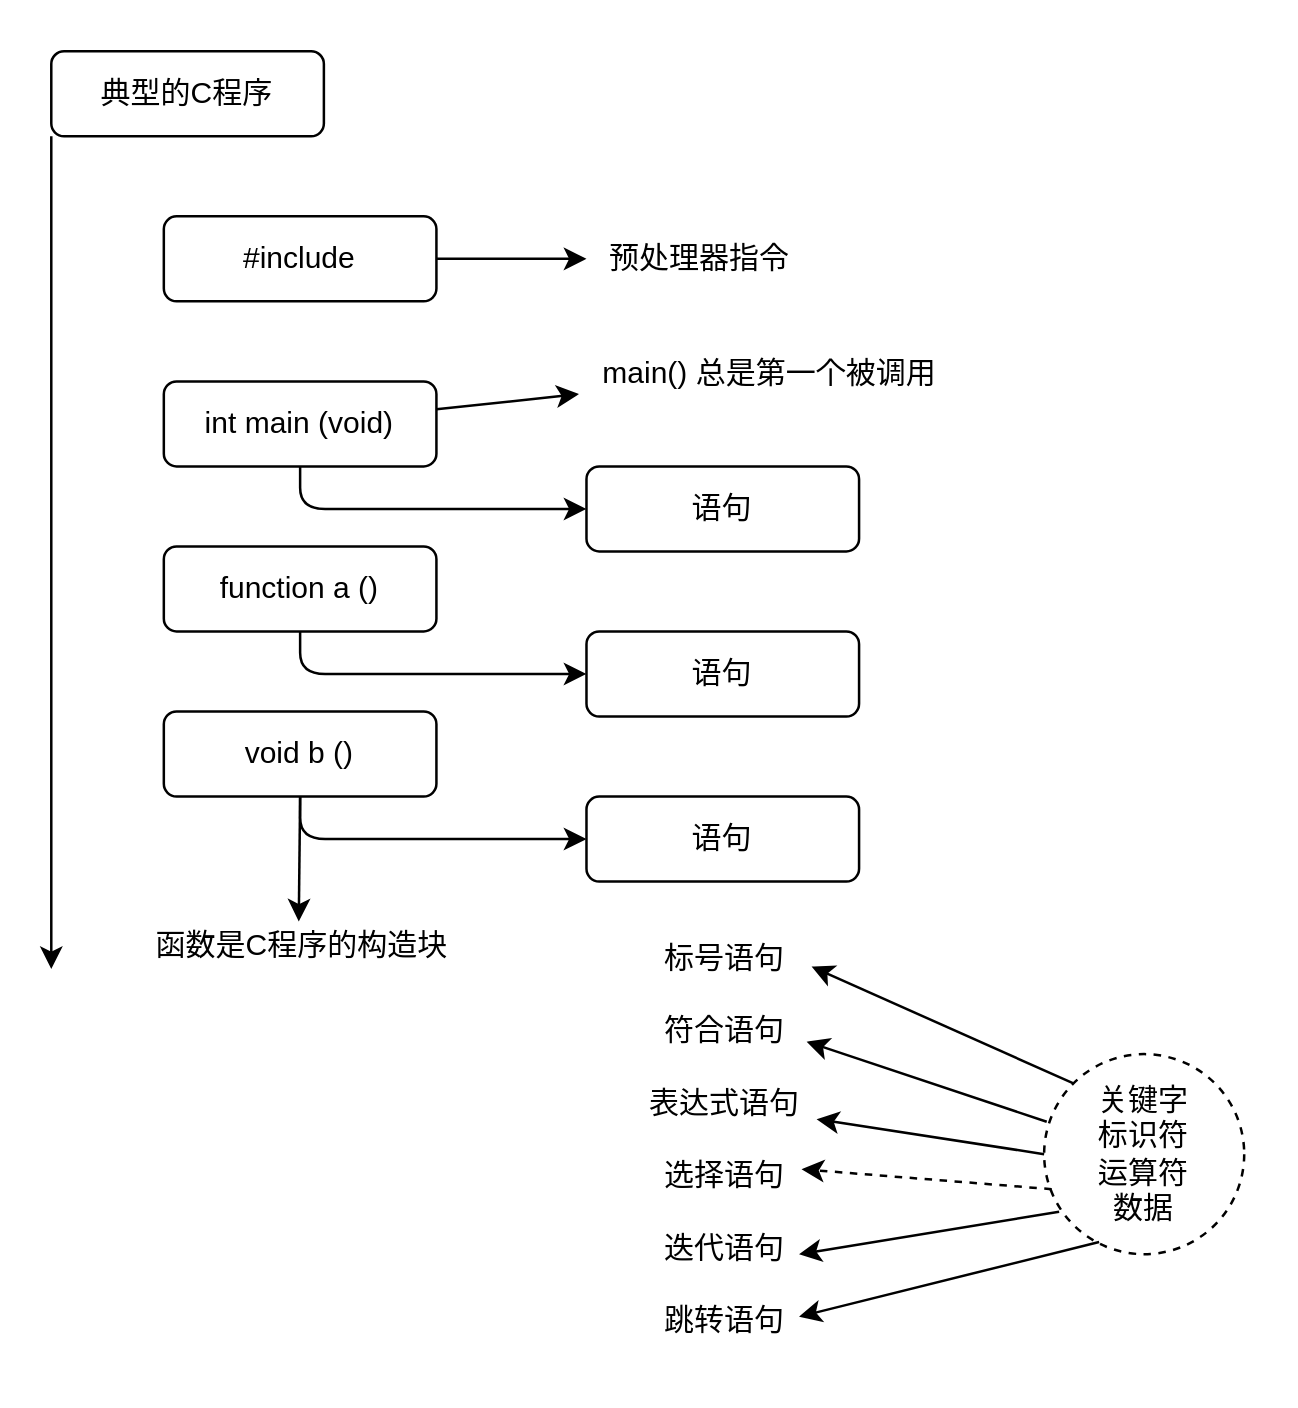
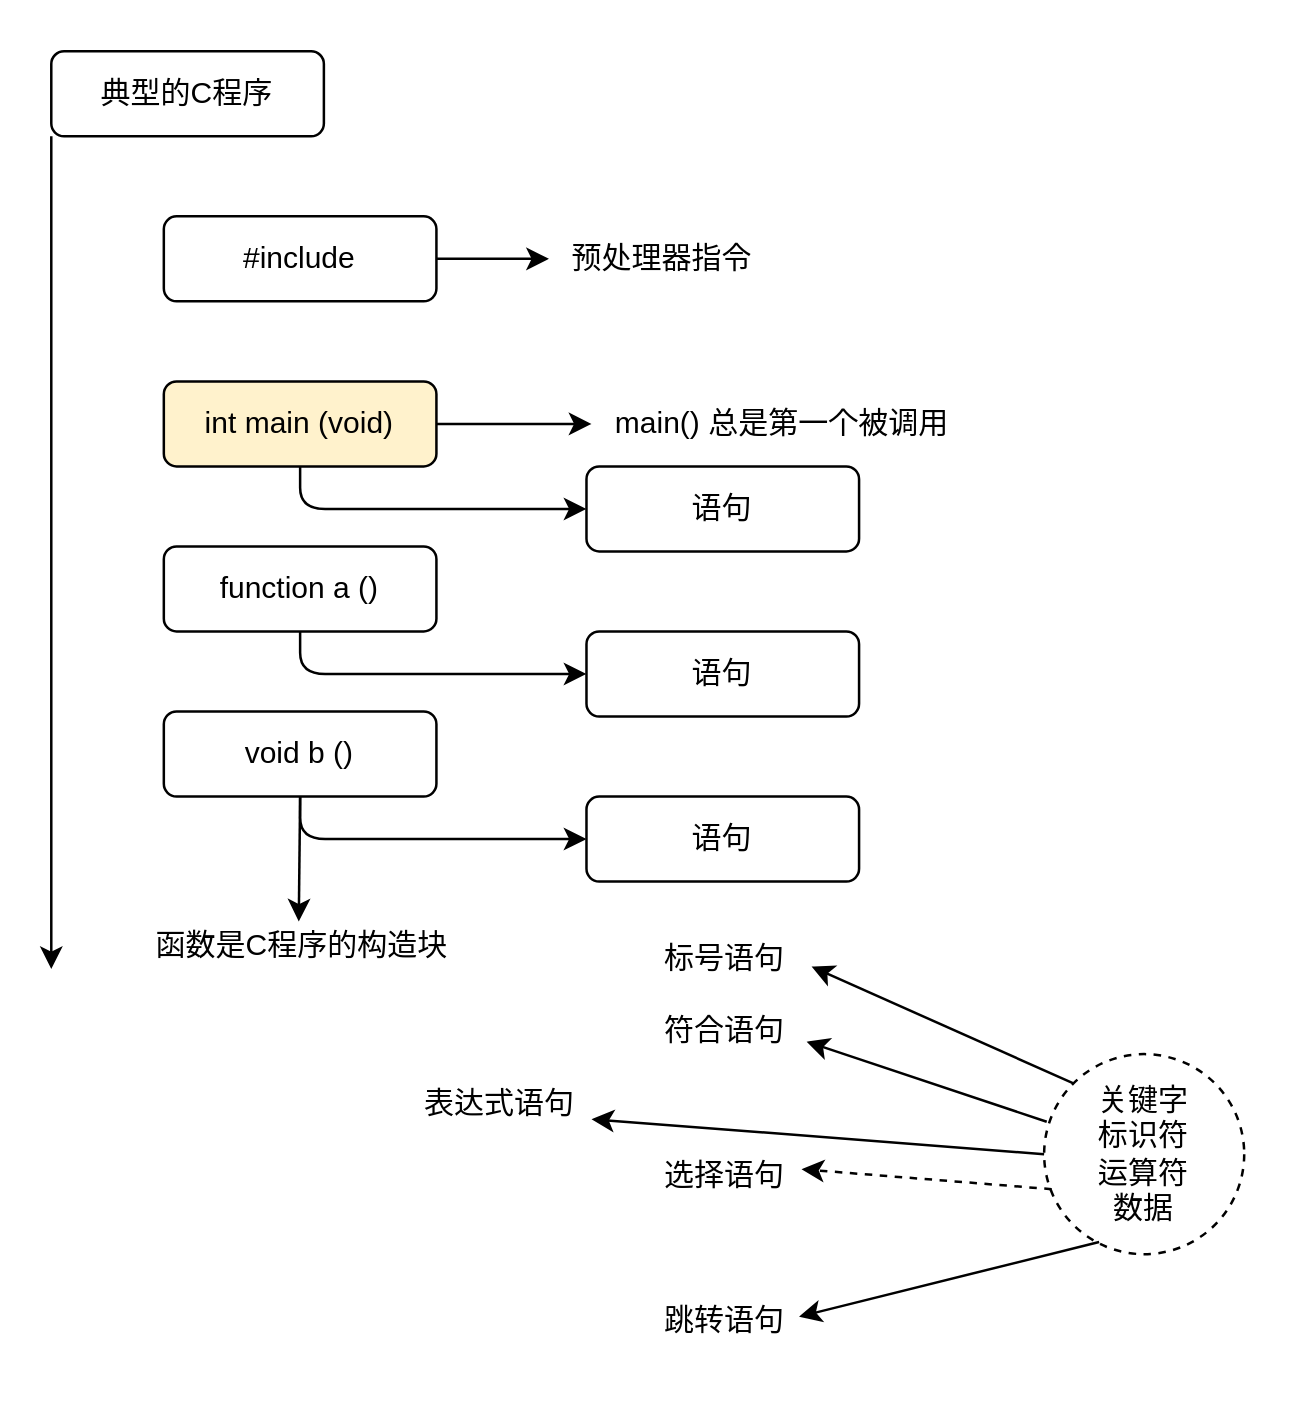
(699, 259) -> (661, 259)
(768, 374) -> (780, 424)
(300, 424) -> (300, 424)
(723, 1104) -> (498, 1104)
(937, 1231) -> none
(723, 1249) -> none
